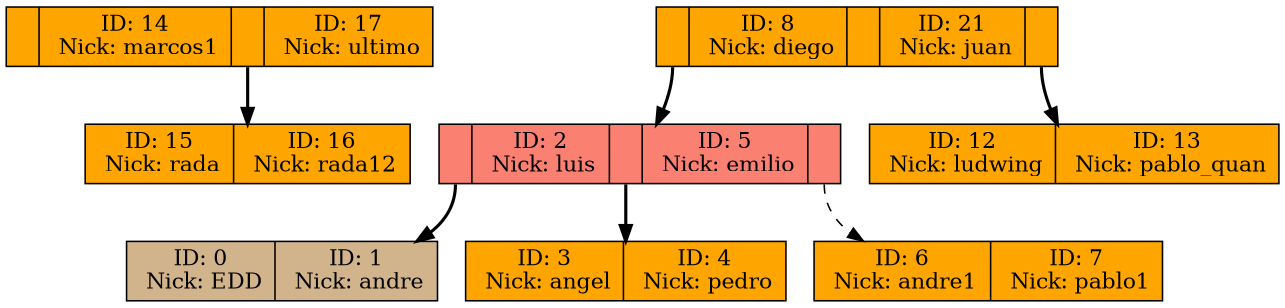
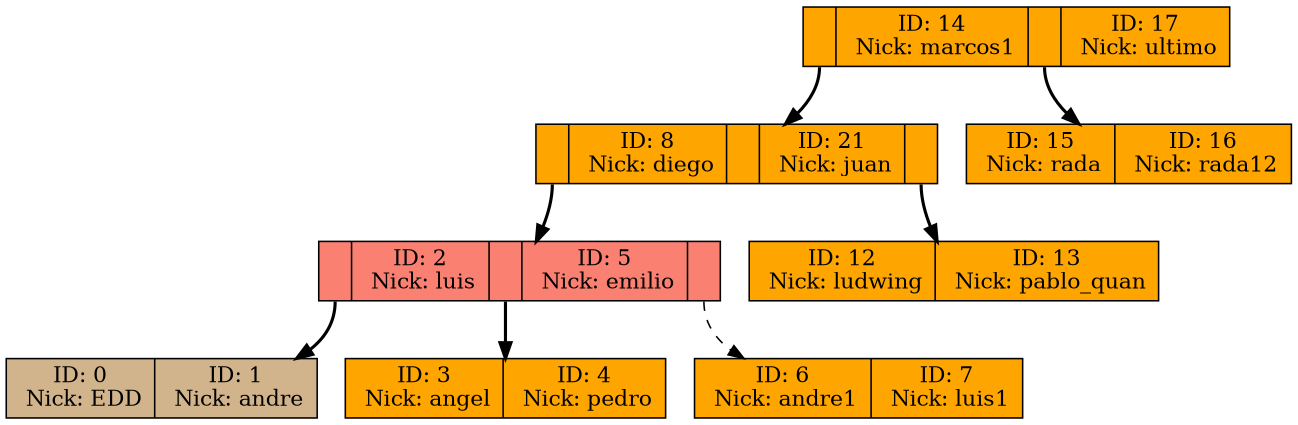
none -> (813, 92)
(1077, 282) -> (947, 399)
